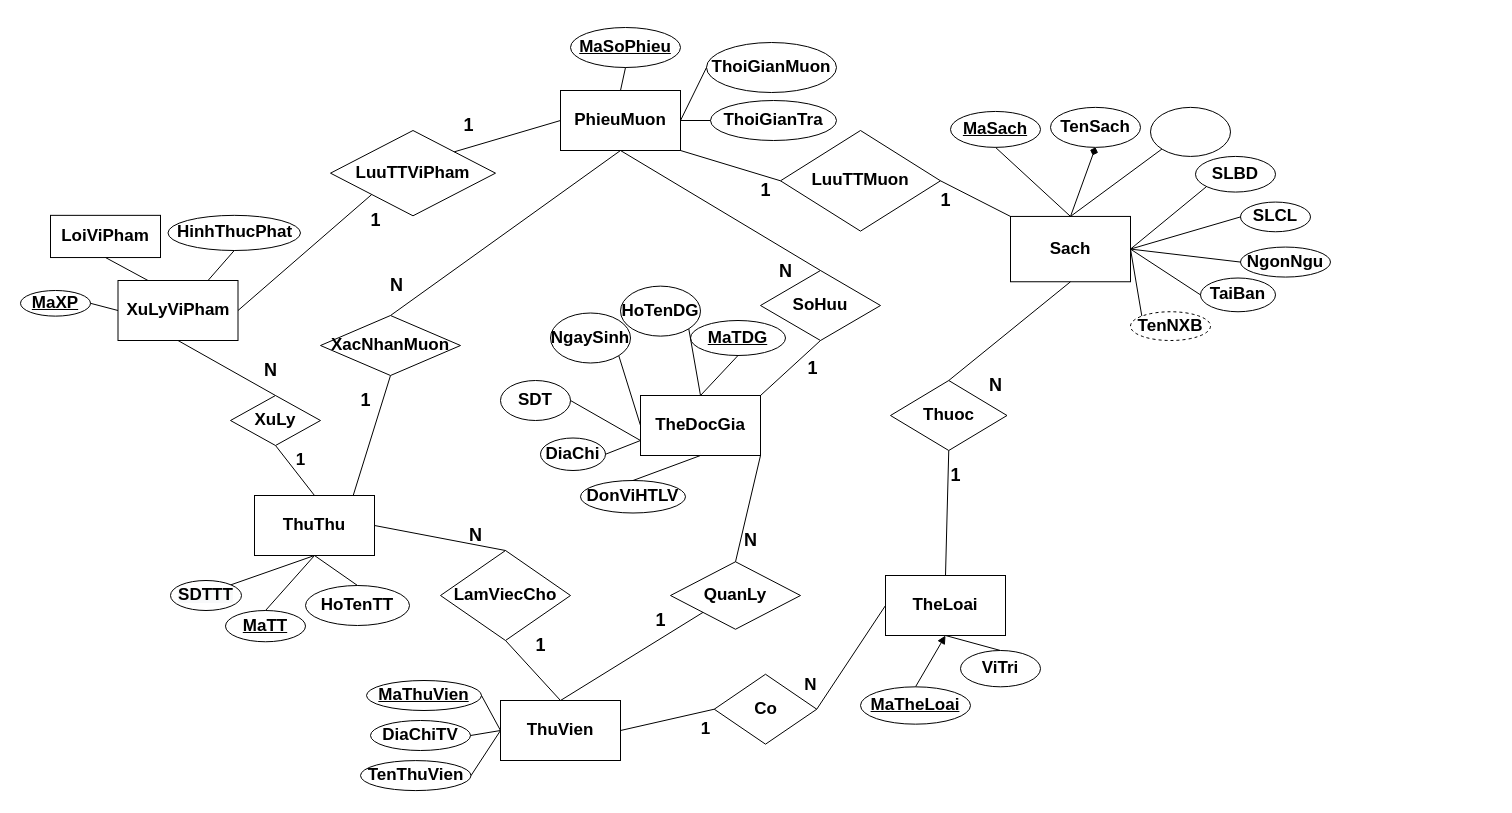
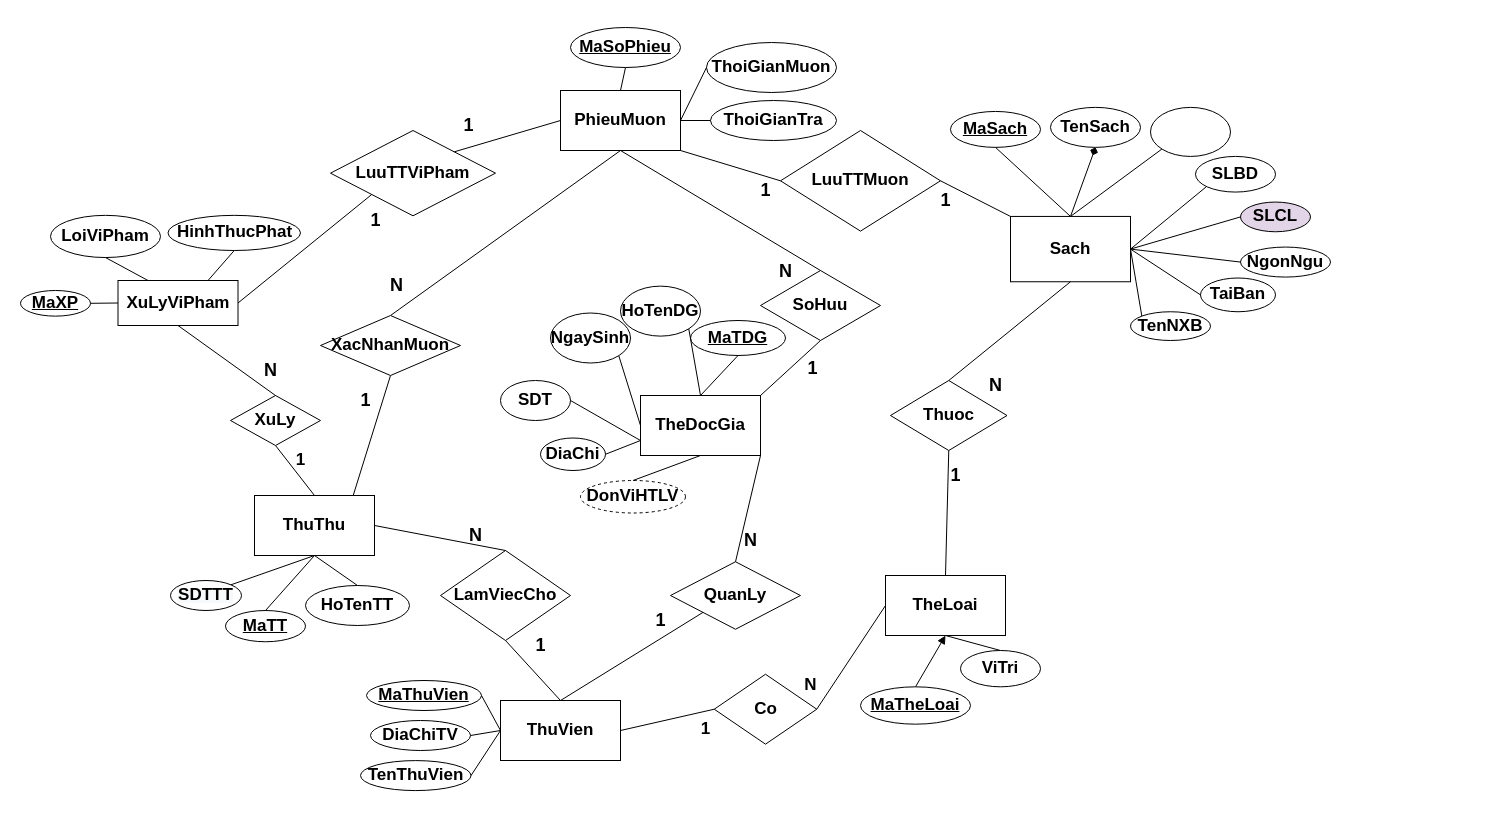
(1276, 217) -> (1276, 217)
(106, 236) -> (106, 236)
(178, 311) -> (178, 303)
(1171, 326) -> (1171, 326)
(633, 497) -> (633, 497)
